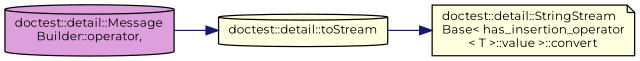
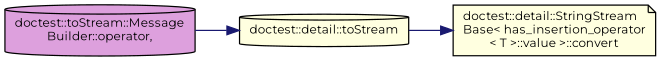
(90, 30) -> (100, 30)
